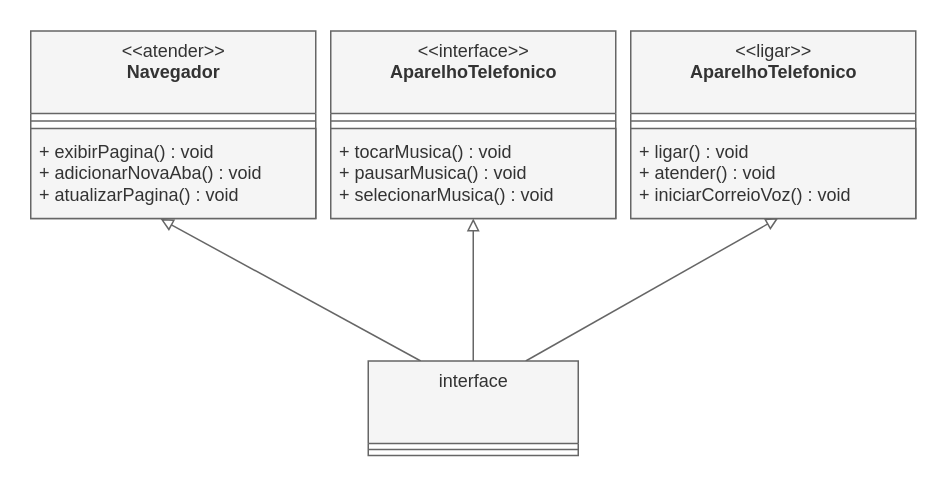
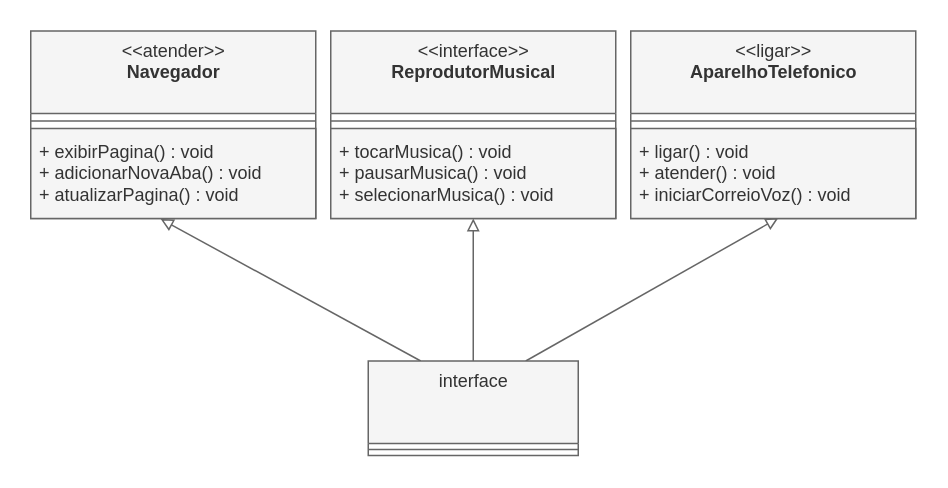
(474, 63) -> (474, 63)
